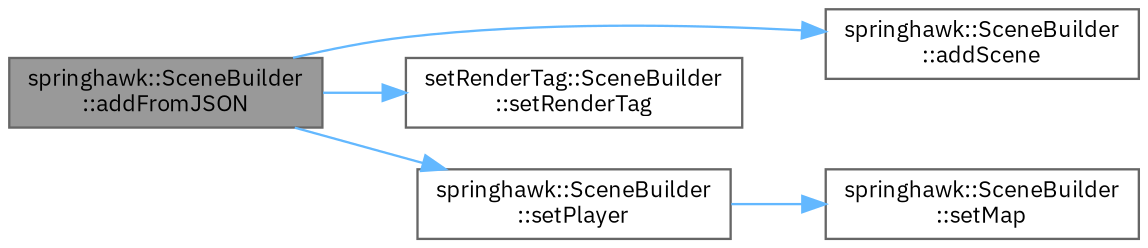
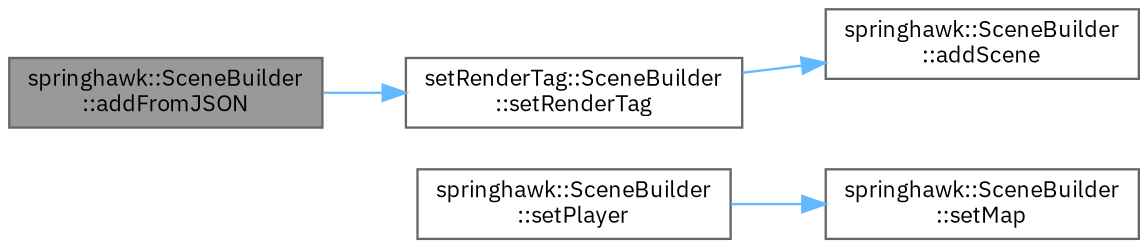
(546, 27) -> (772, 69)
(359, 145) -> none
